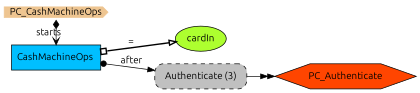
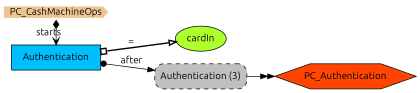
(56, 58) -> (56, 58)
(201, 76) -> (201, 76)
(345, 76) -> (345, 76)
